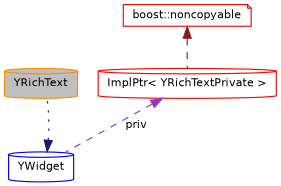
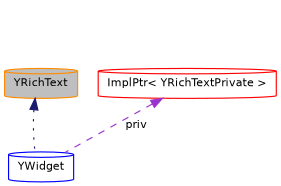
(187, 15) -> none
(49, 119) -> (33, 131)
